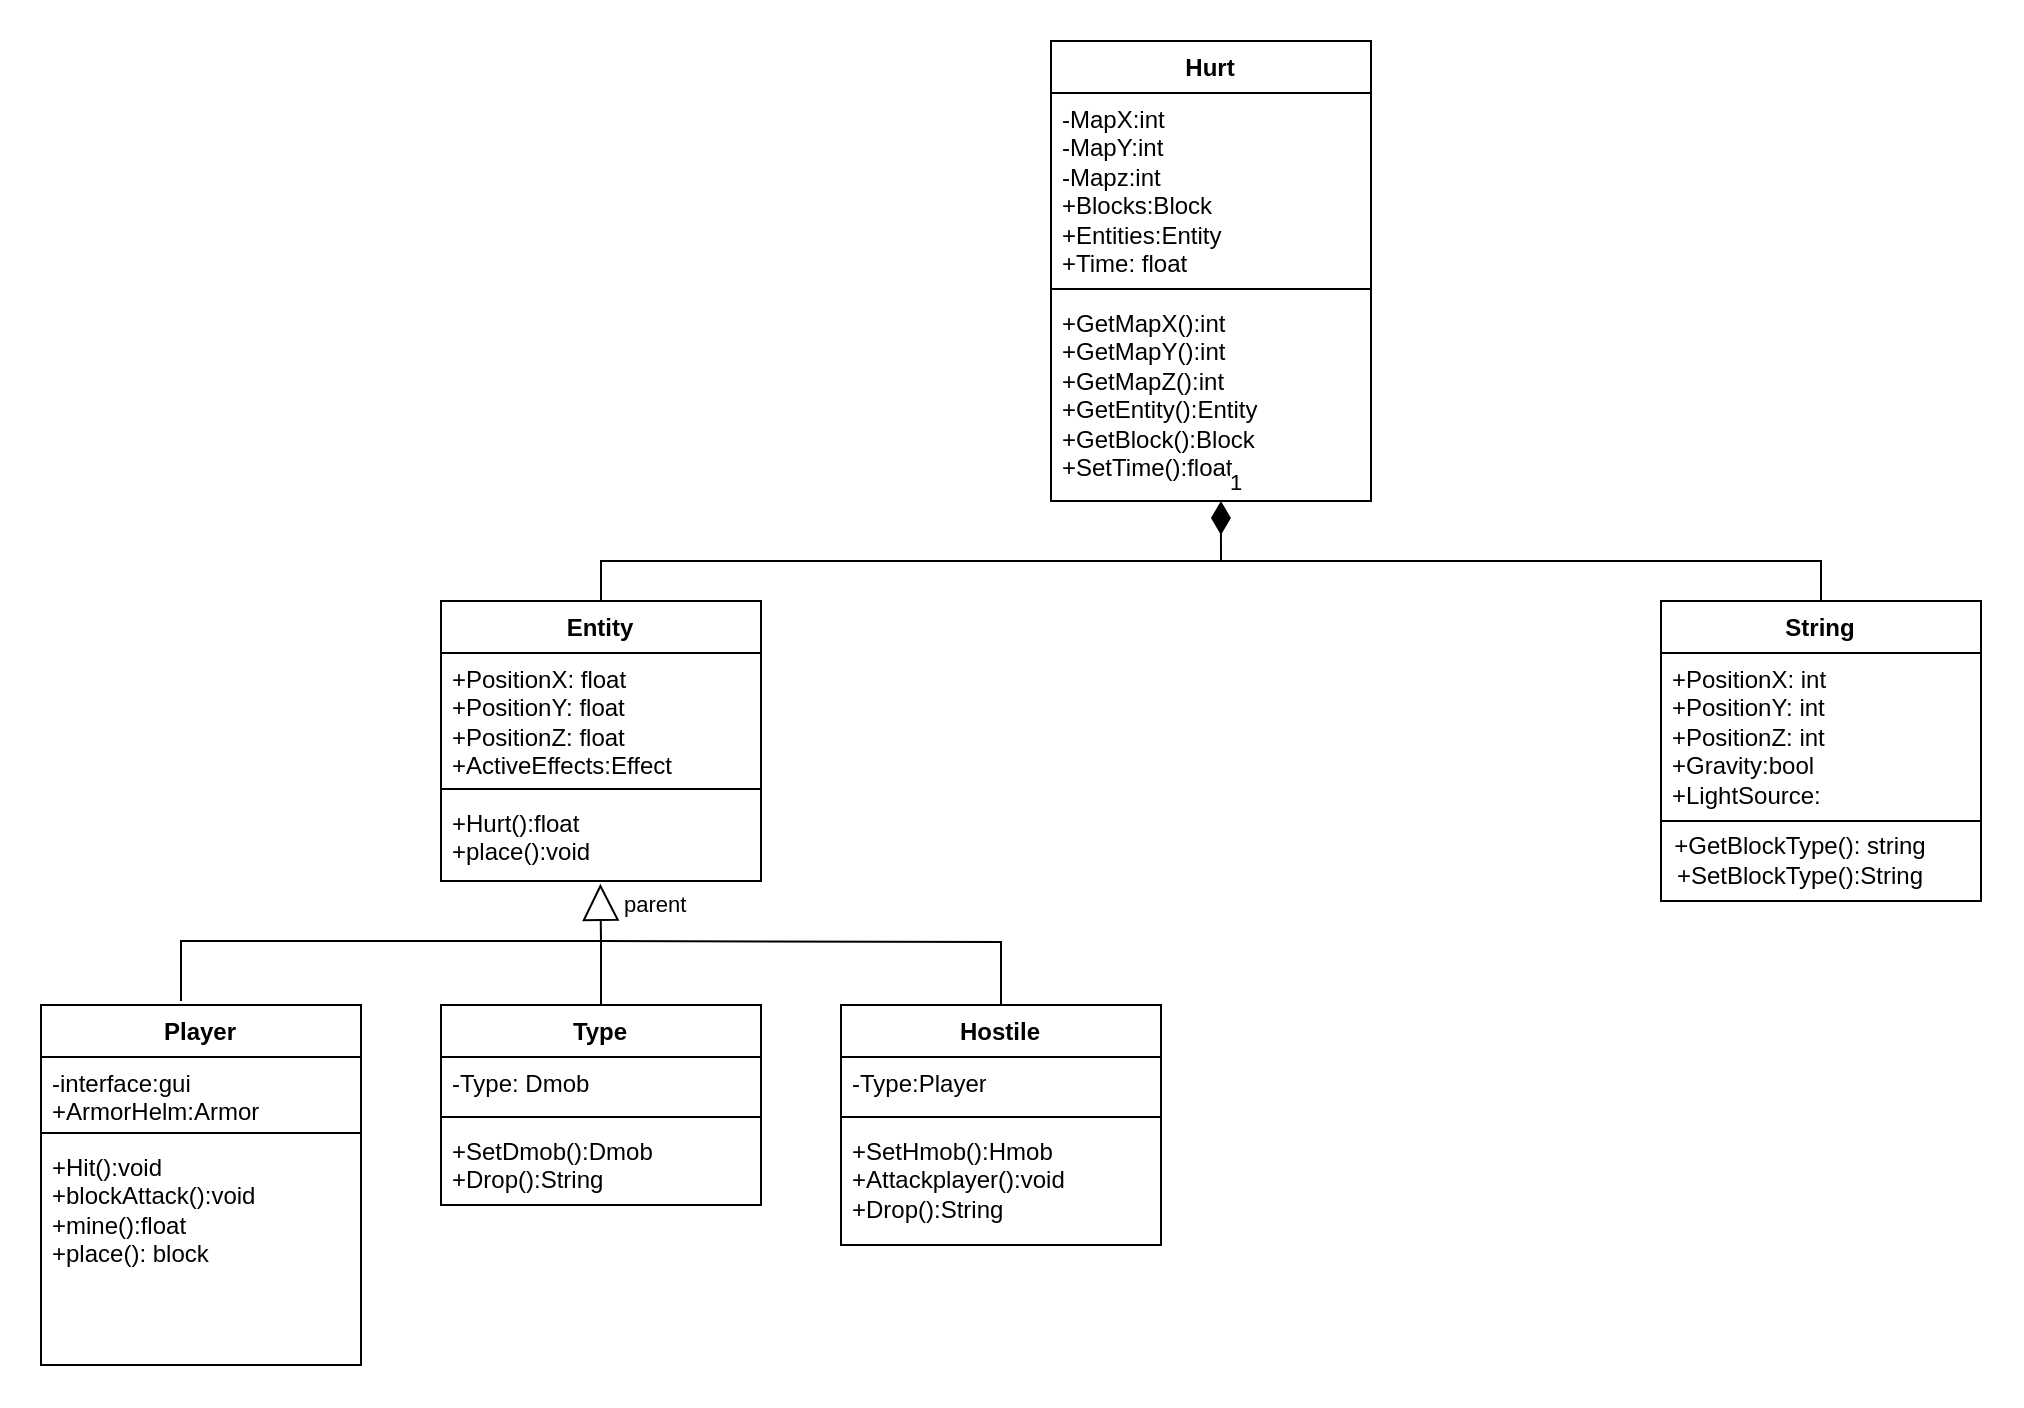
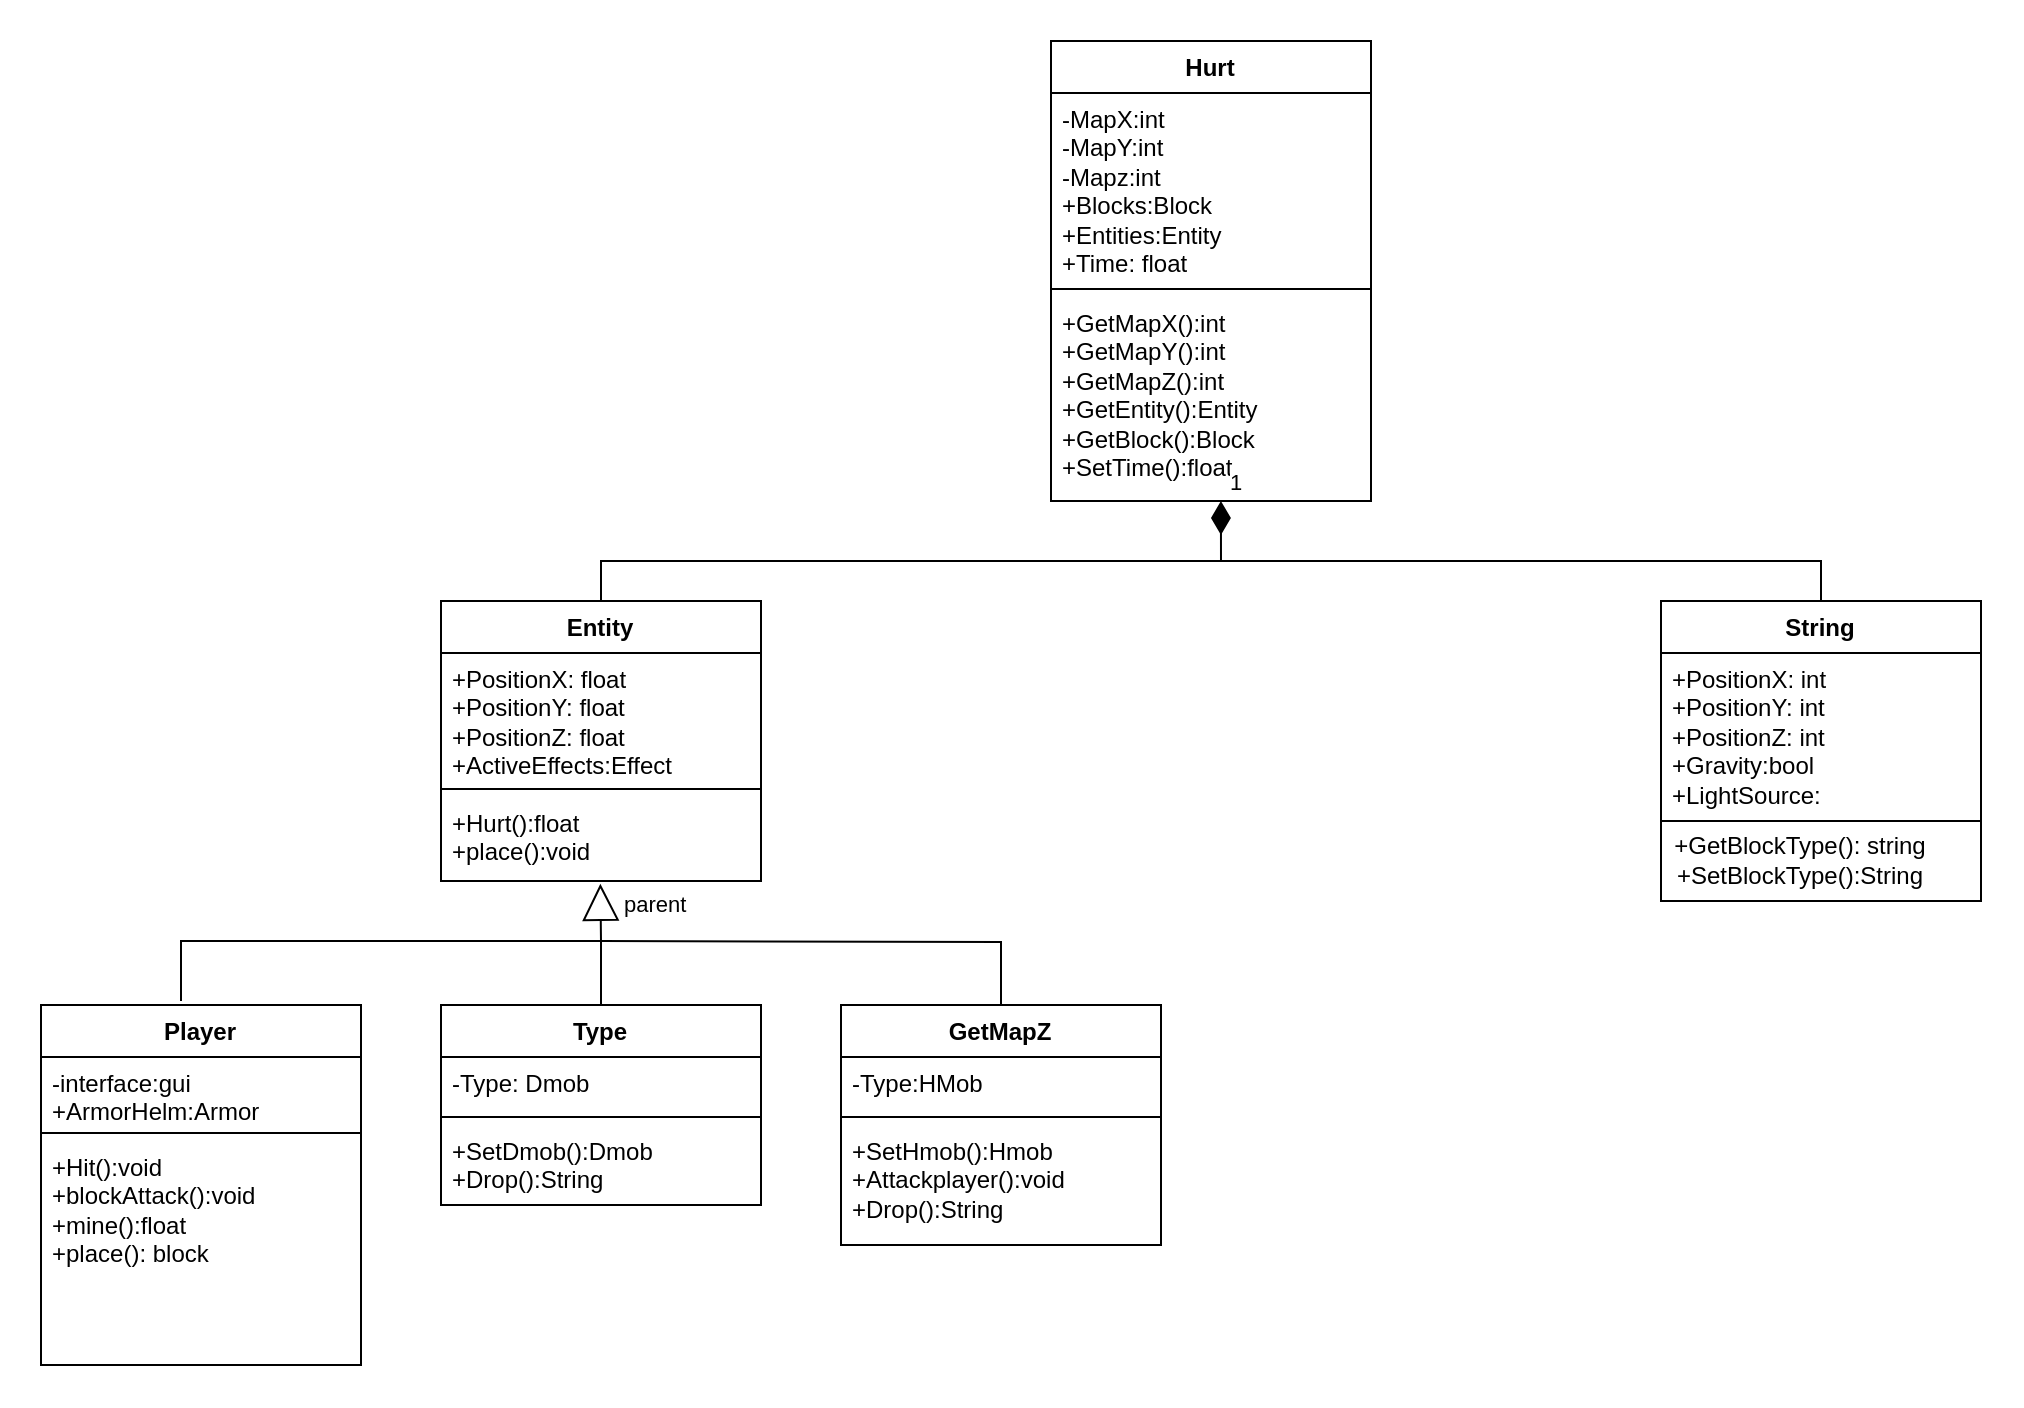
(1001, 1033) -> (1001, 1033)
(927, 1085) -> (917, 1085)
